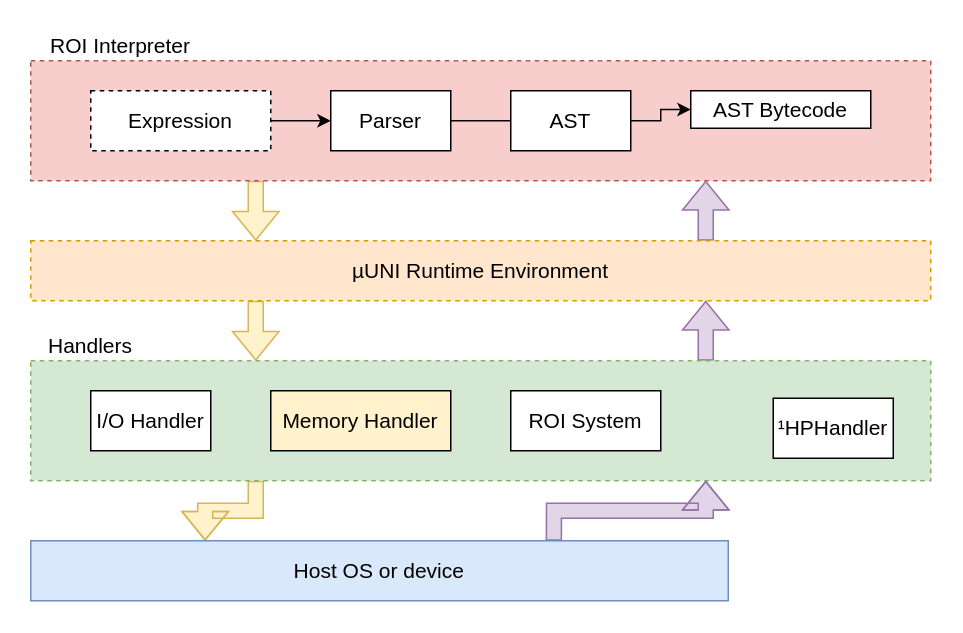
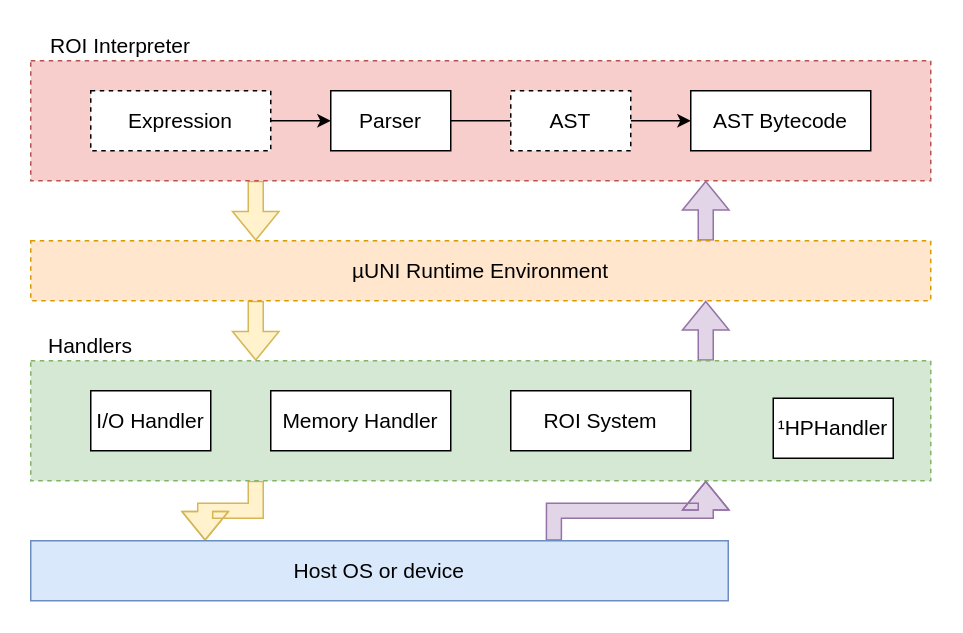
(781, 110) -> (781, 121)
(571, 121) -> (571, 121)
(361, 421) -> (361, 421)
(586, 421) -> (601, 421)
